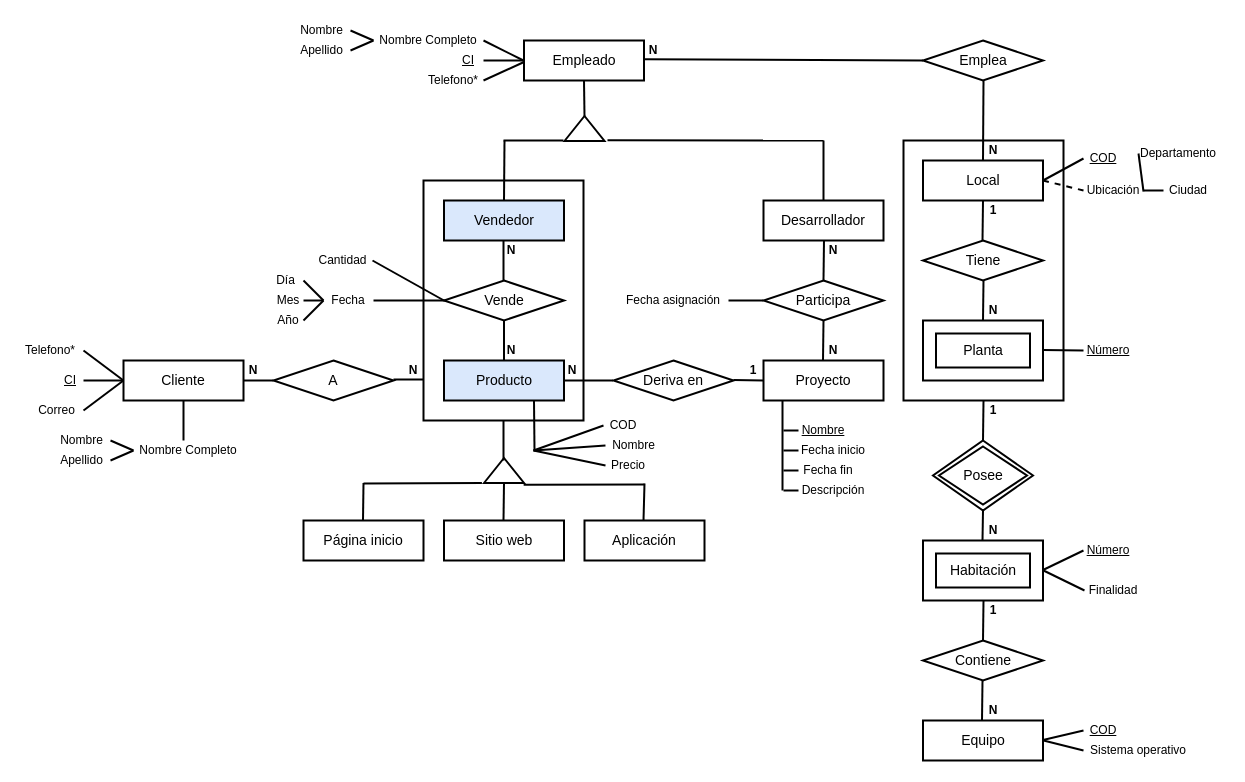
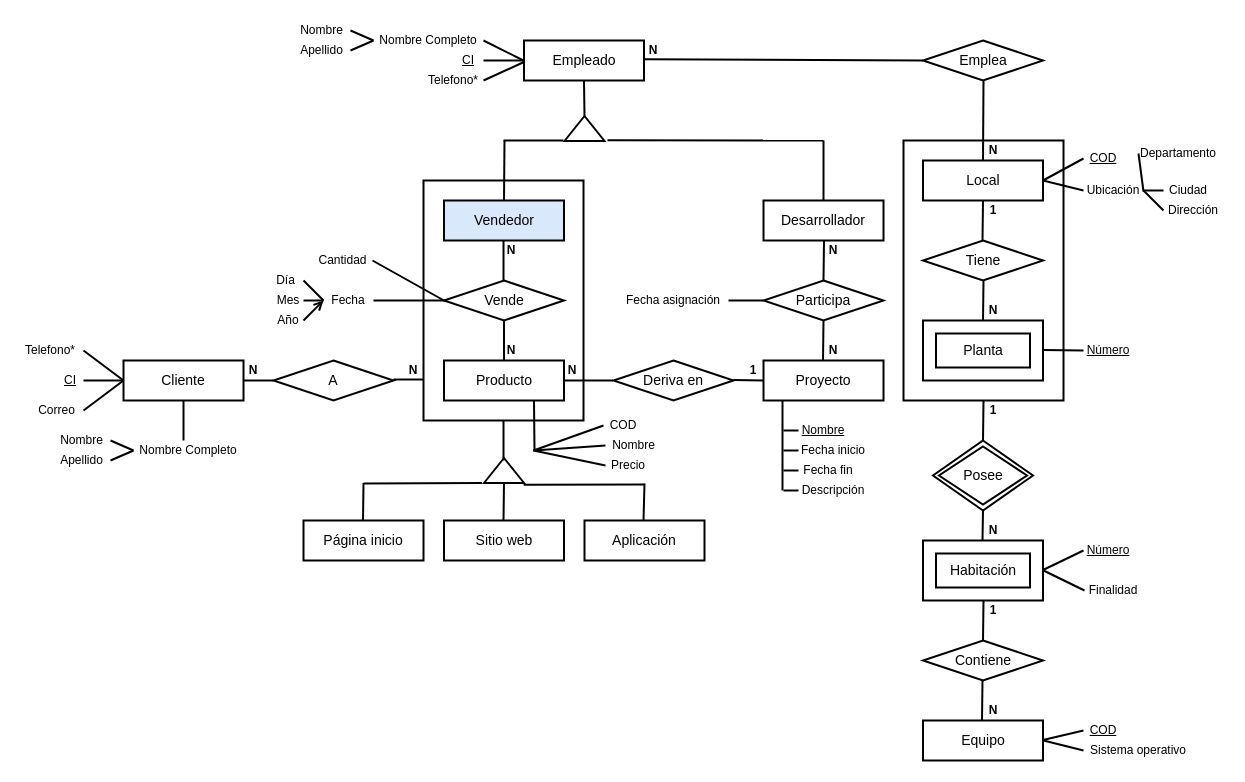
(1063, 185) -> (1063, 185)
none -> (1154, 201)
none -> (1194, 211)
(319, 305) -> (318, 306)
(504, 381) -> (504, 381)
